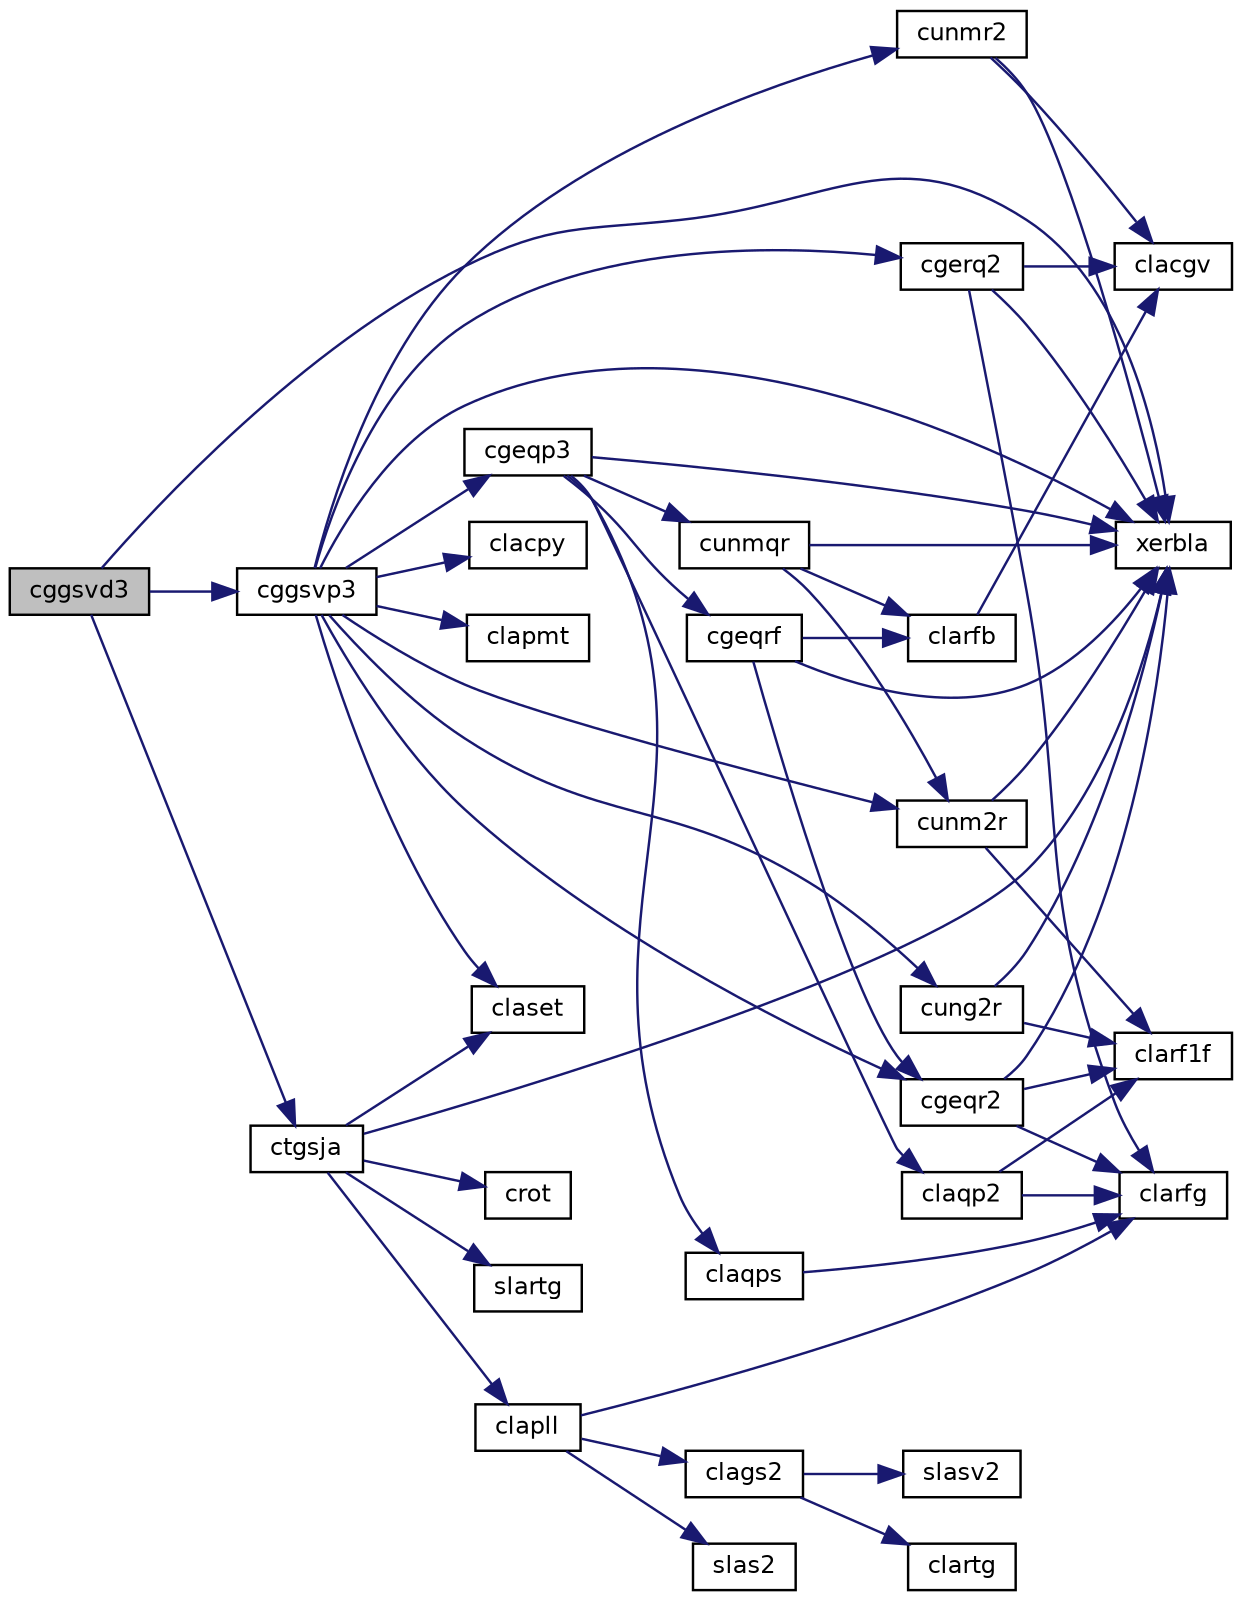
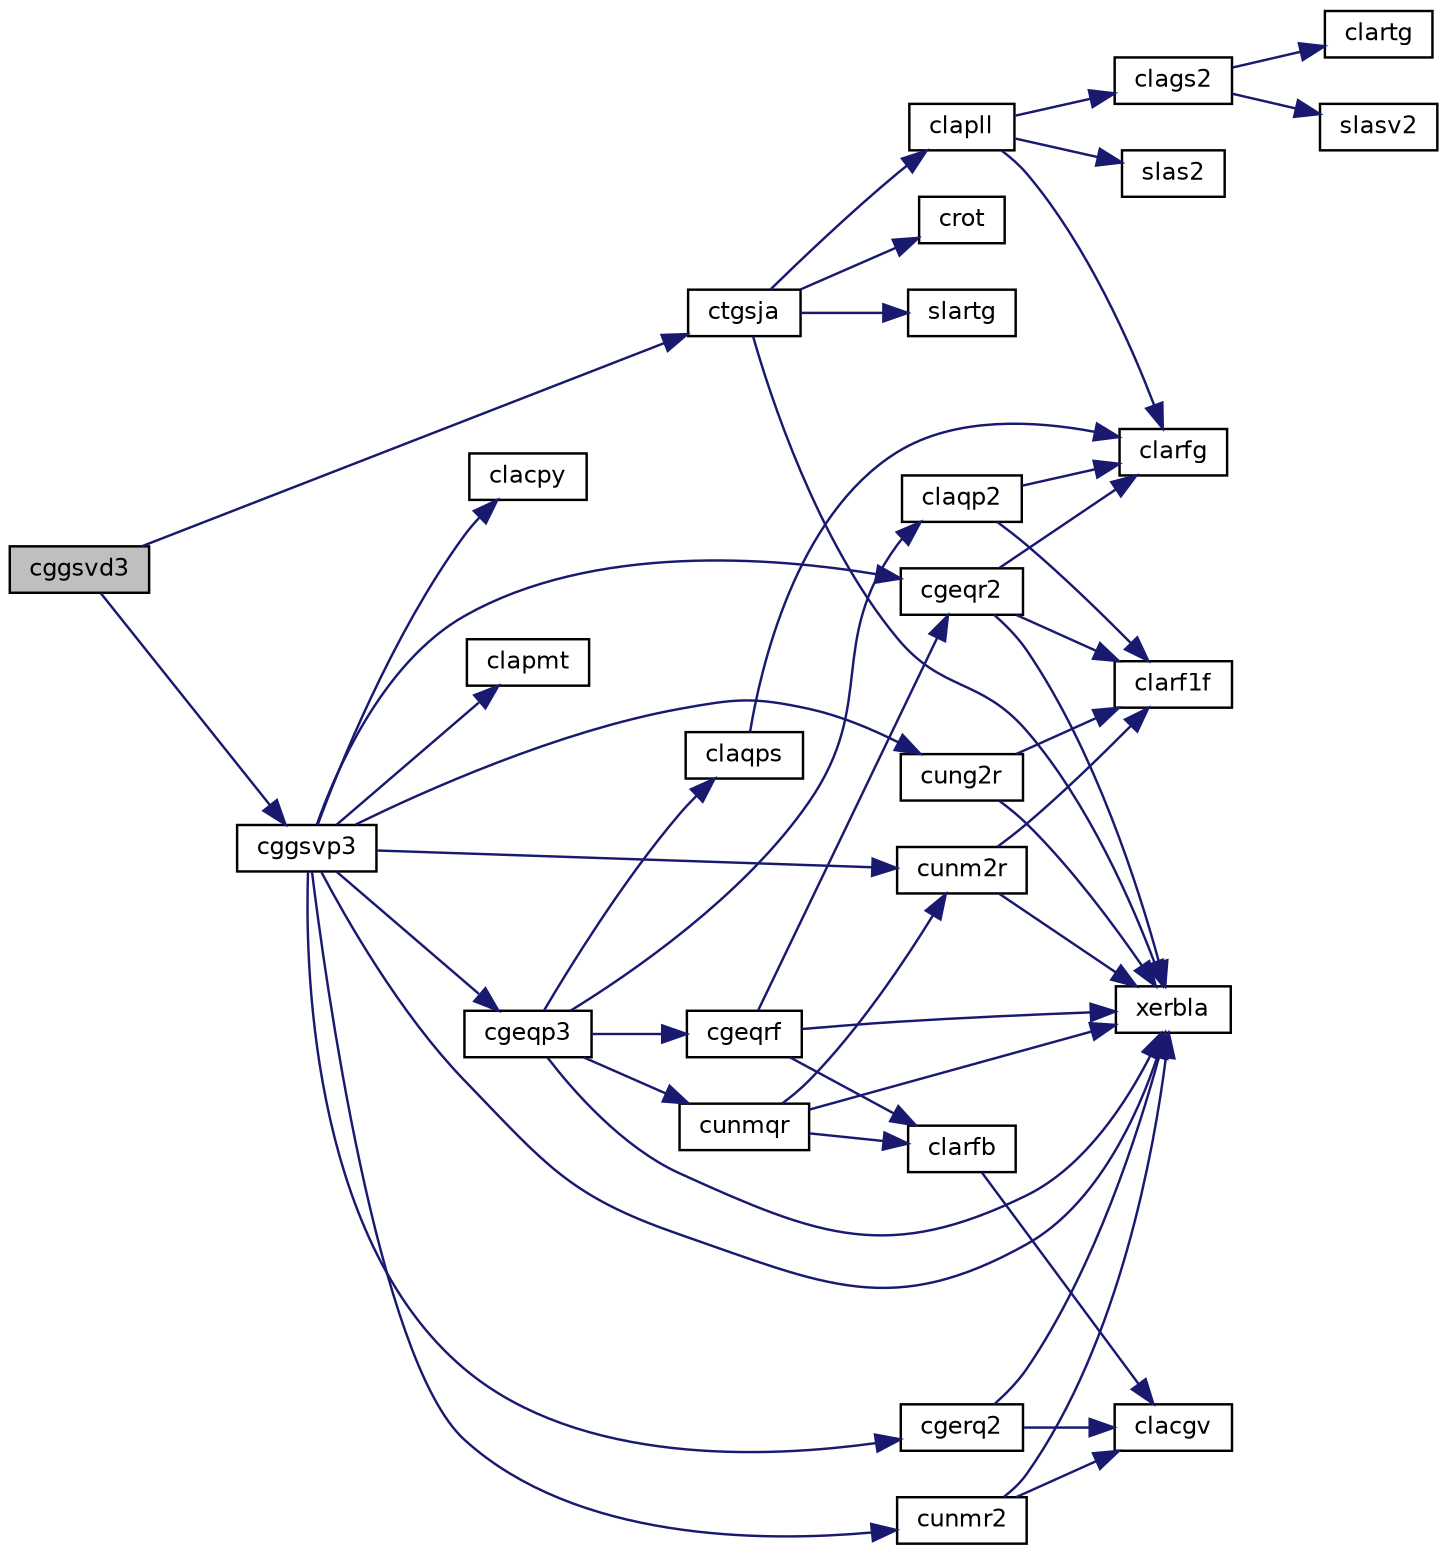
(670, 221) -> none
(1043, 702) -> none
(528, 1010) -> none
